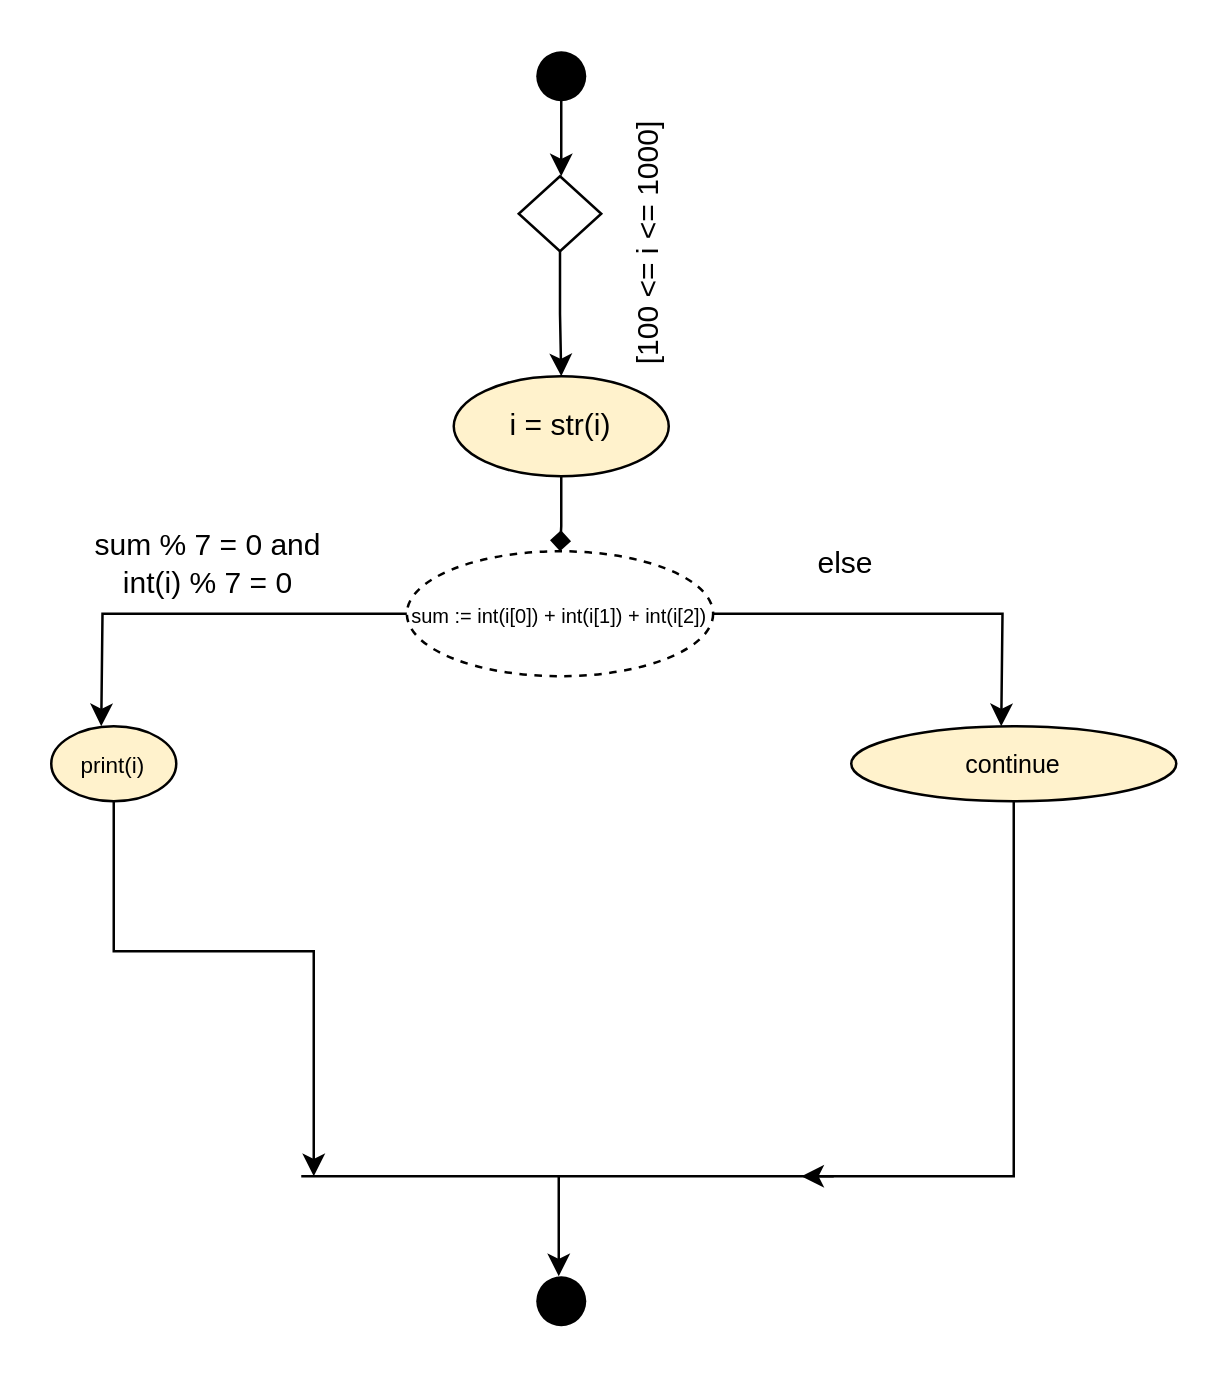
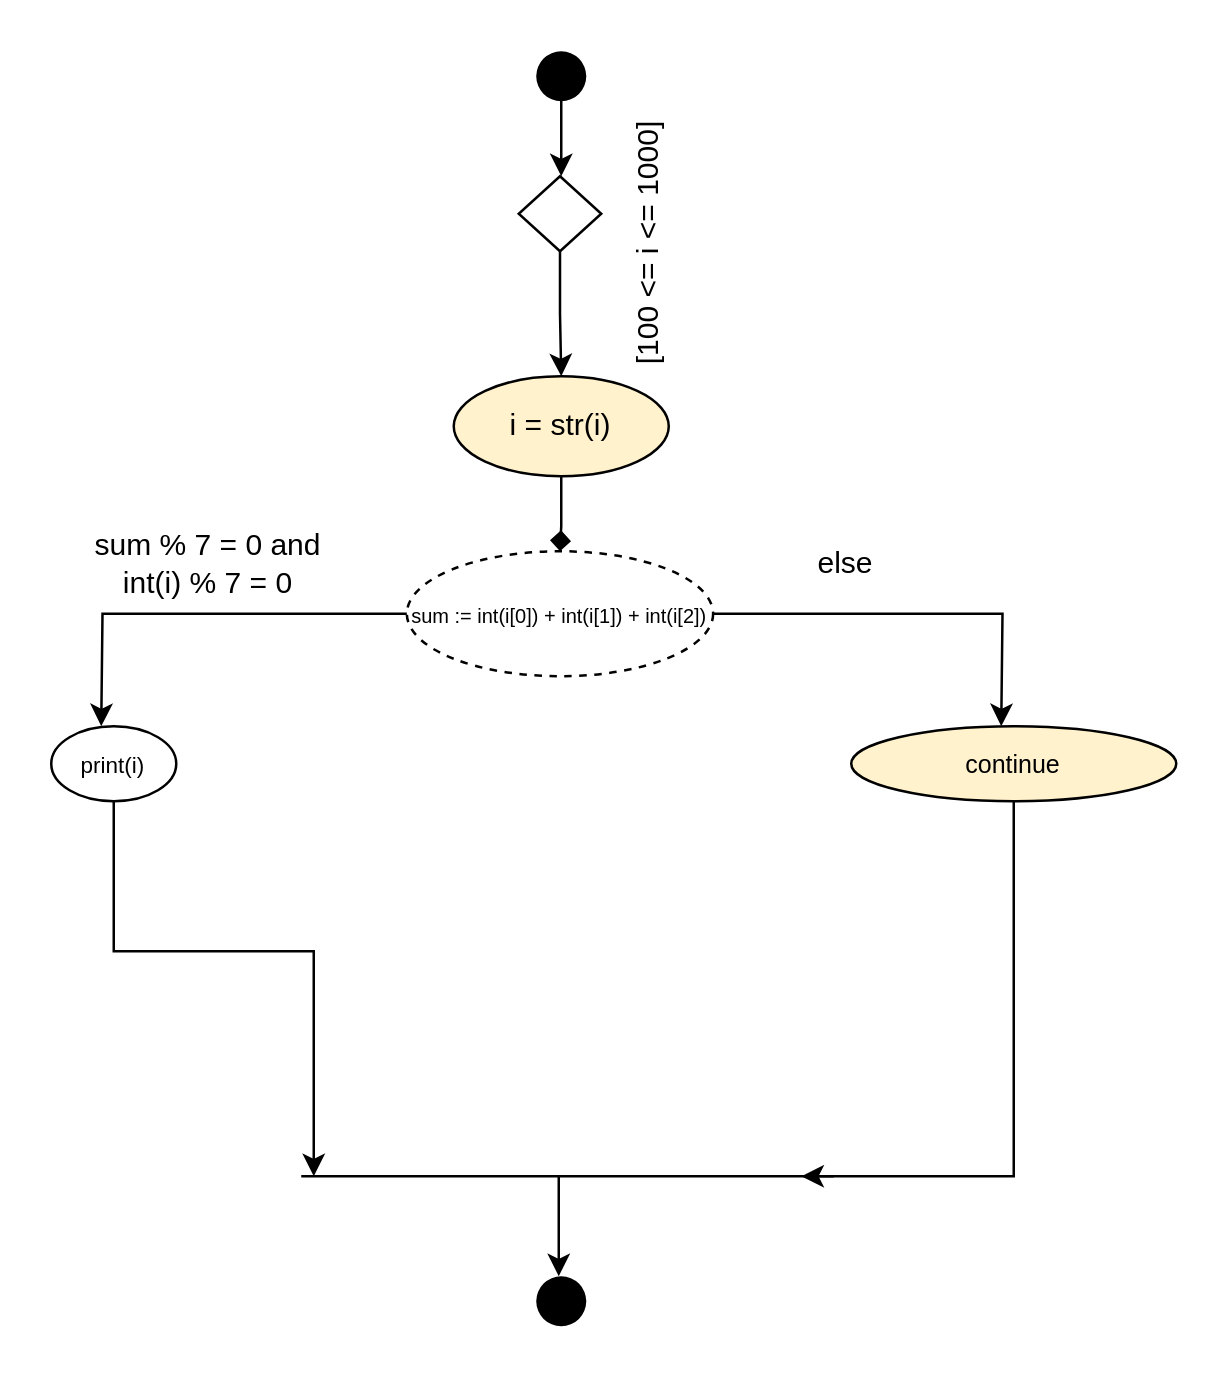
(114, 764) -> (114, 764)
